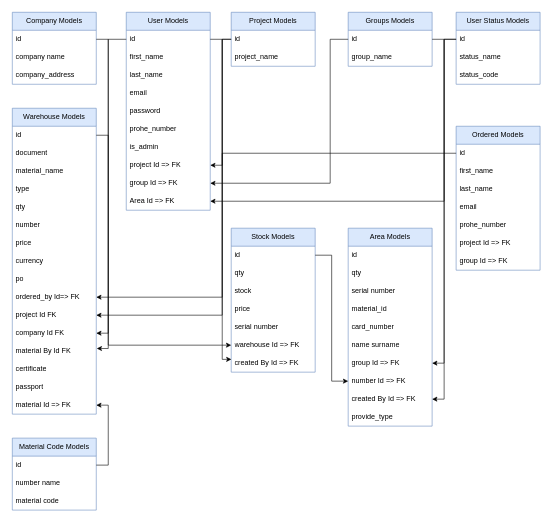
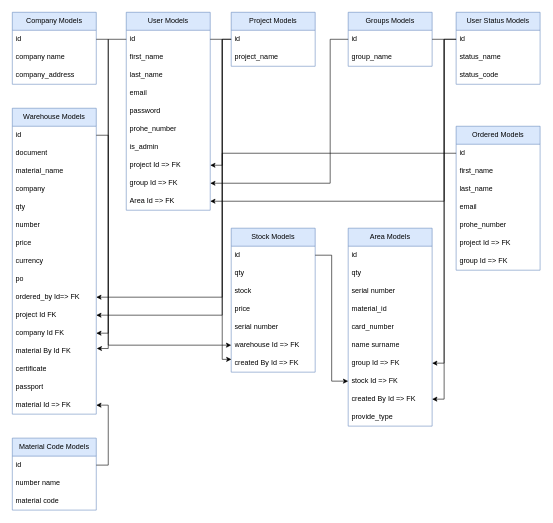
(24, 189) -> (30, 189)
(379, 381) -> (377, 381)
